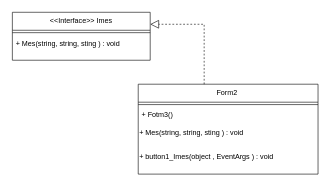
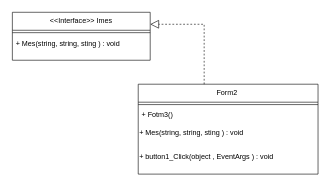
(217, 158) -> (217, 158)
